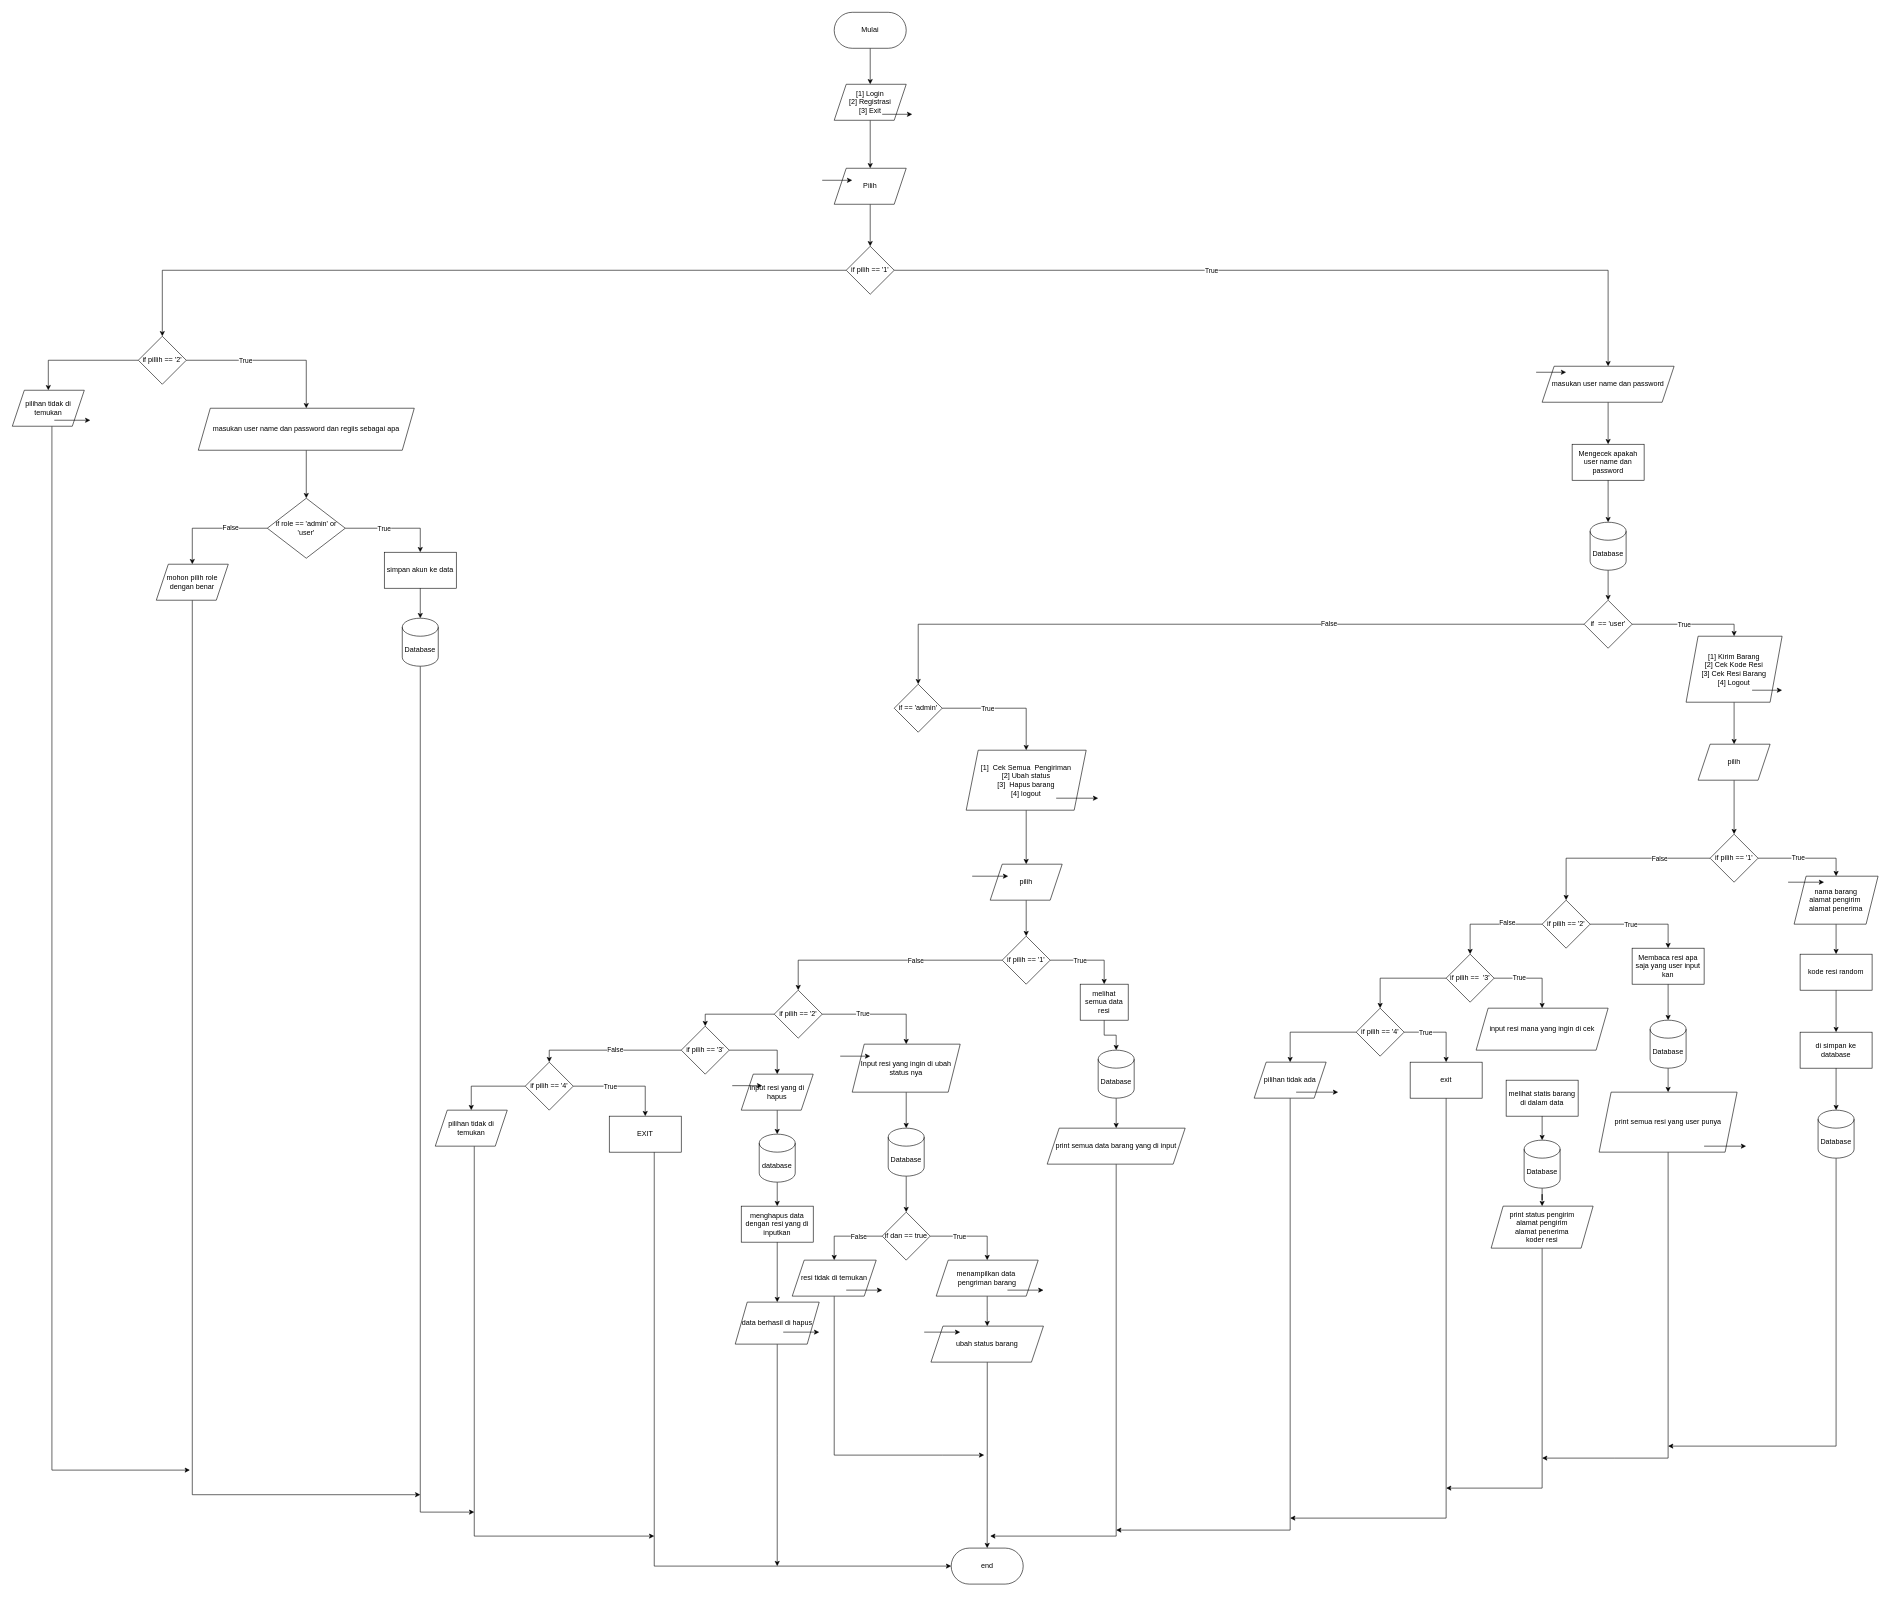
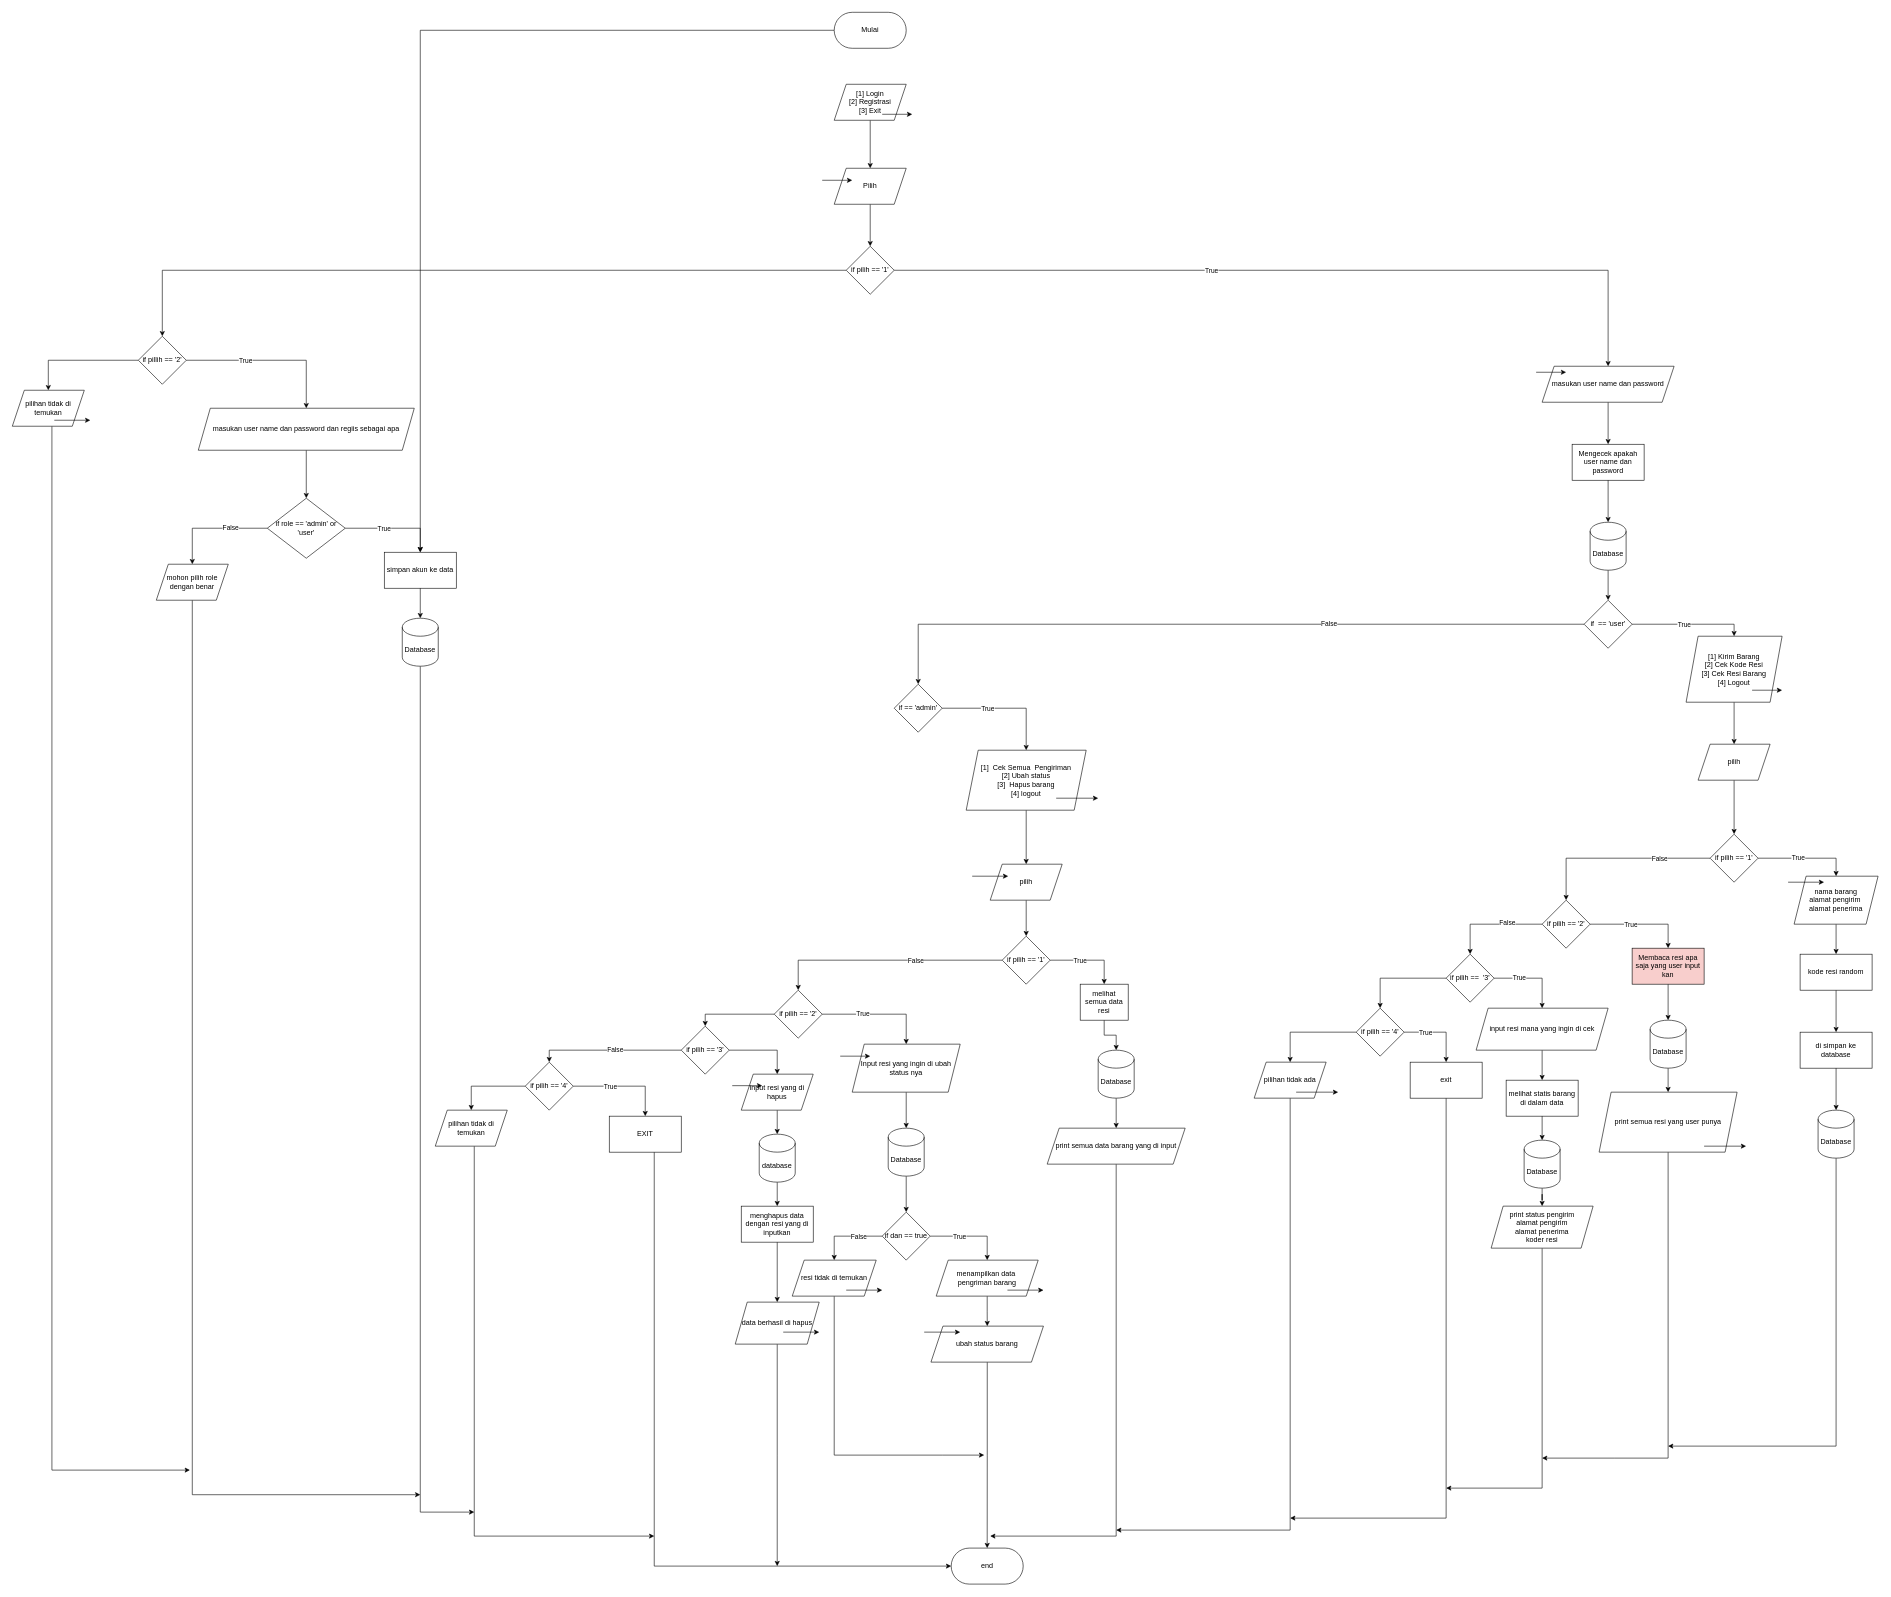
(870, 78) -> (420, 71)
(1668, 966) -> (1668, 966)
none -> (1542, 1074)
